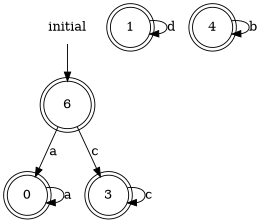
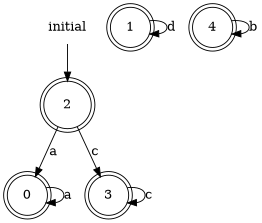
(68, 105) -> (68, 105)
